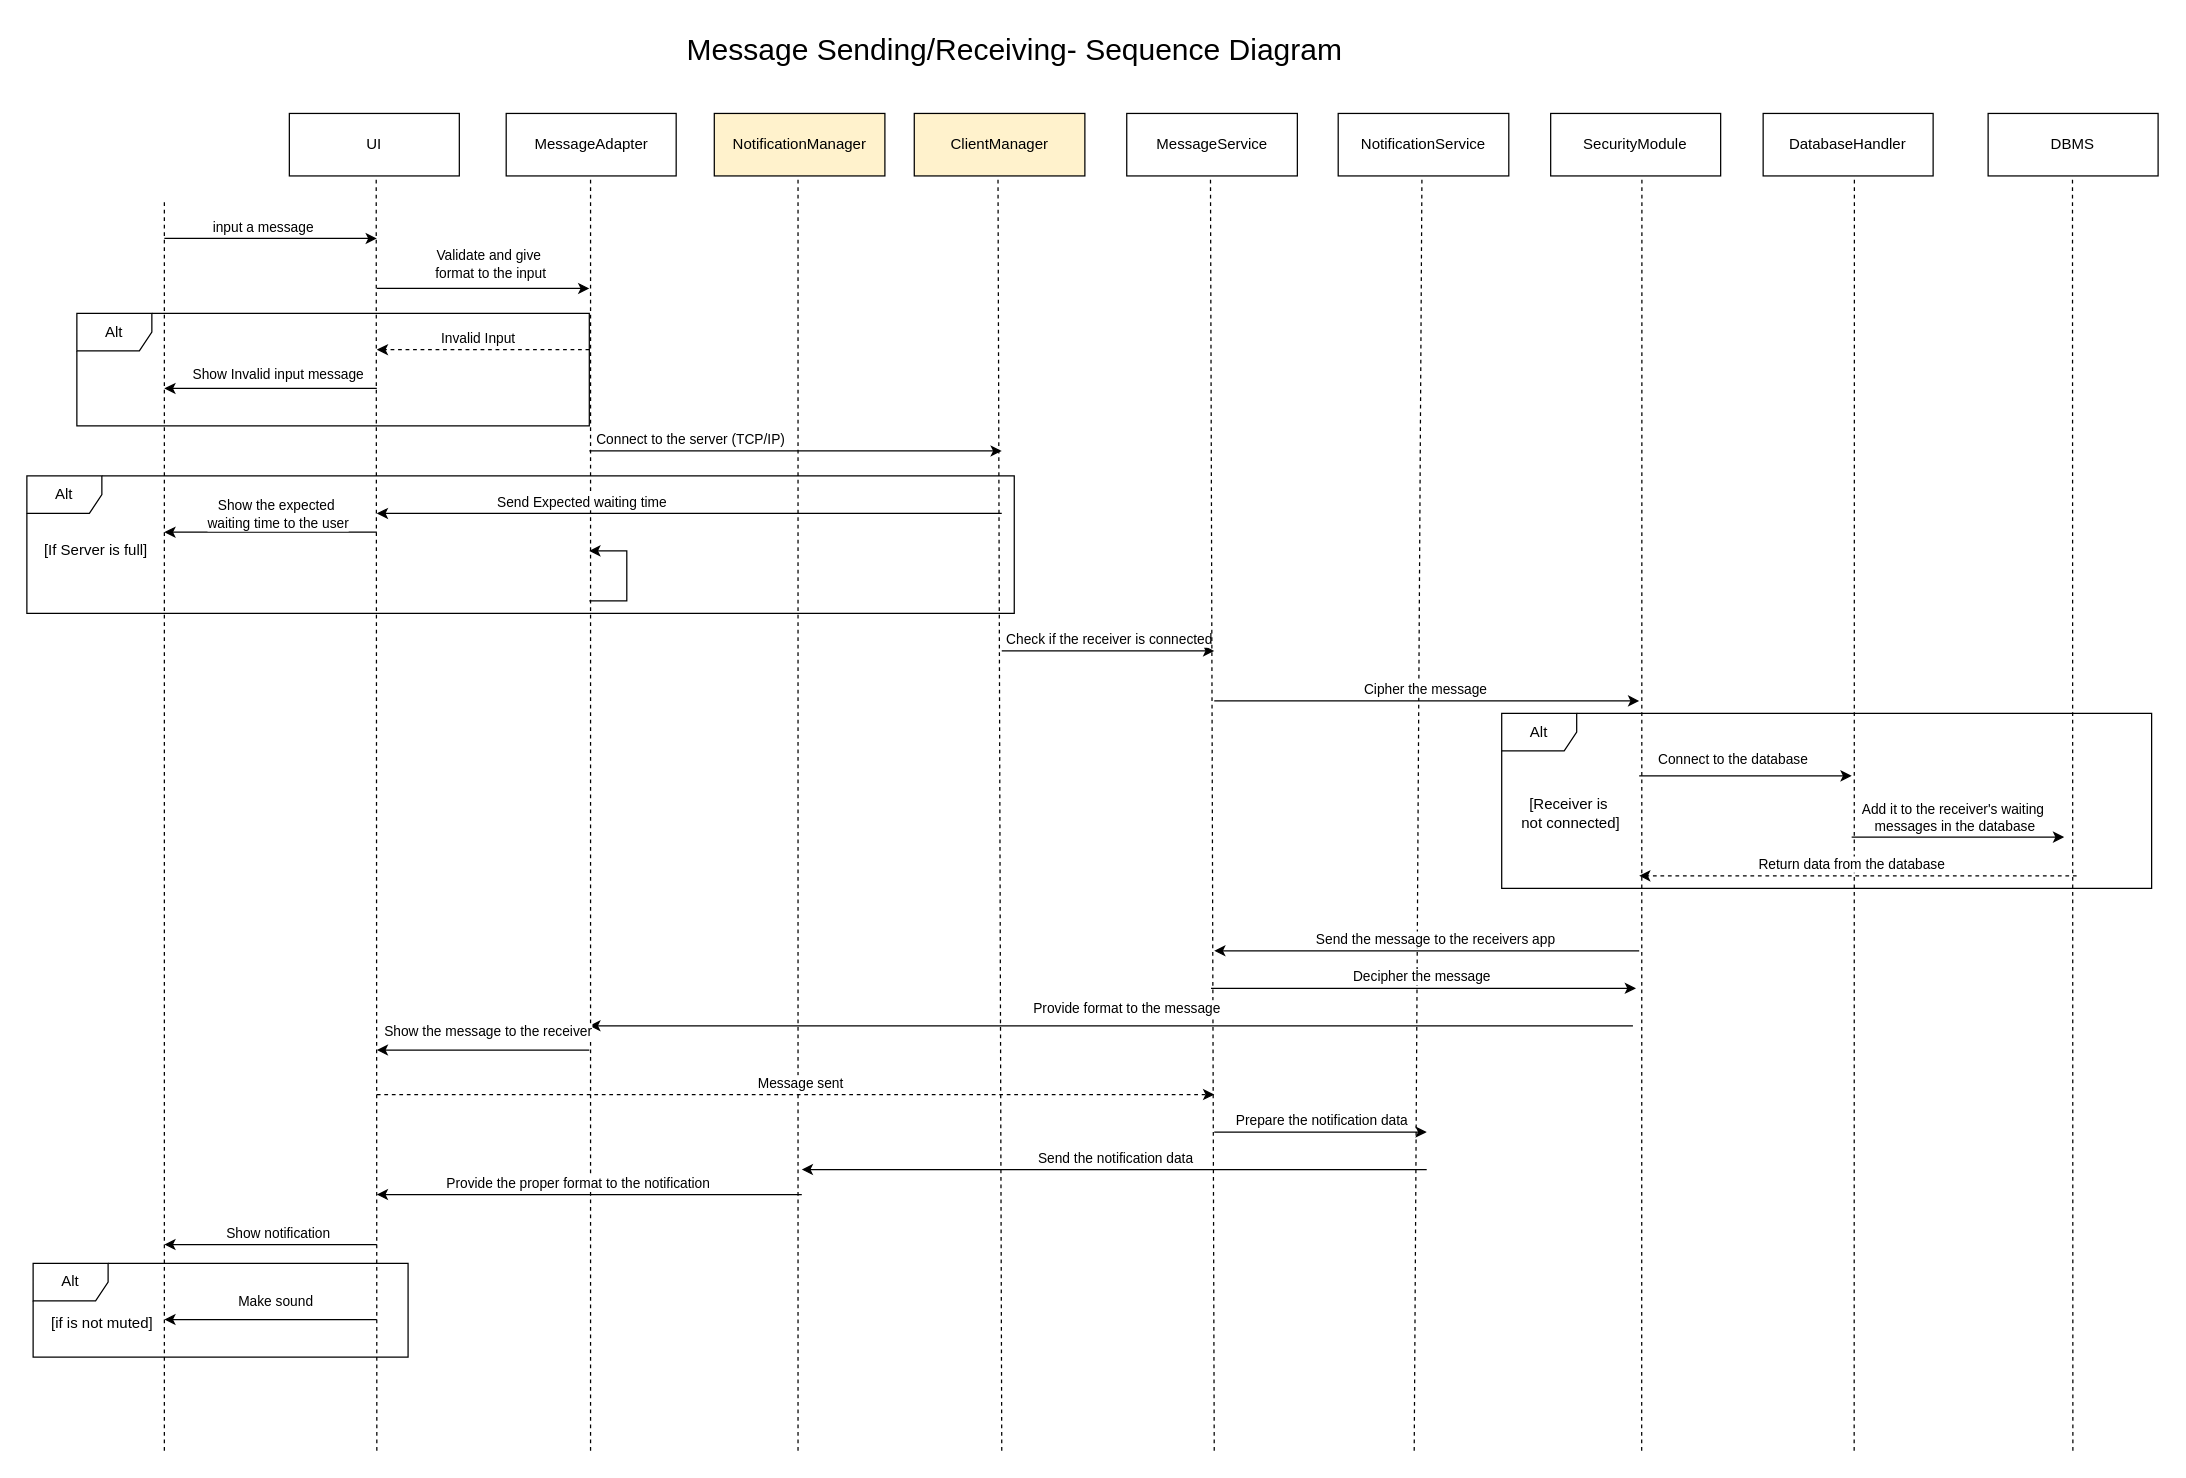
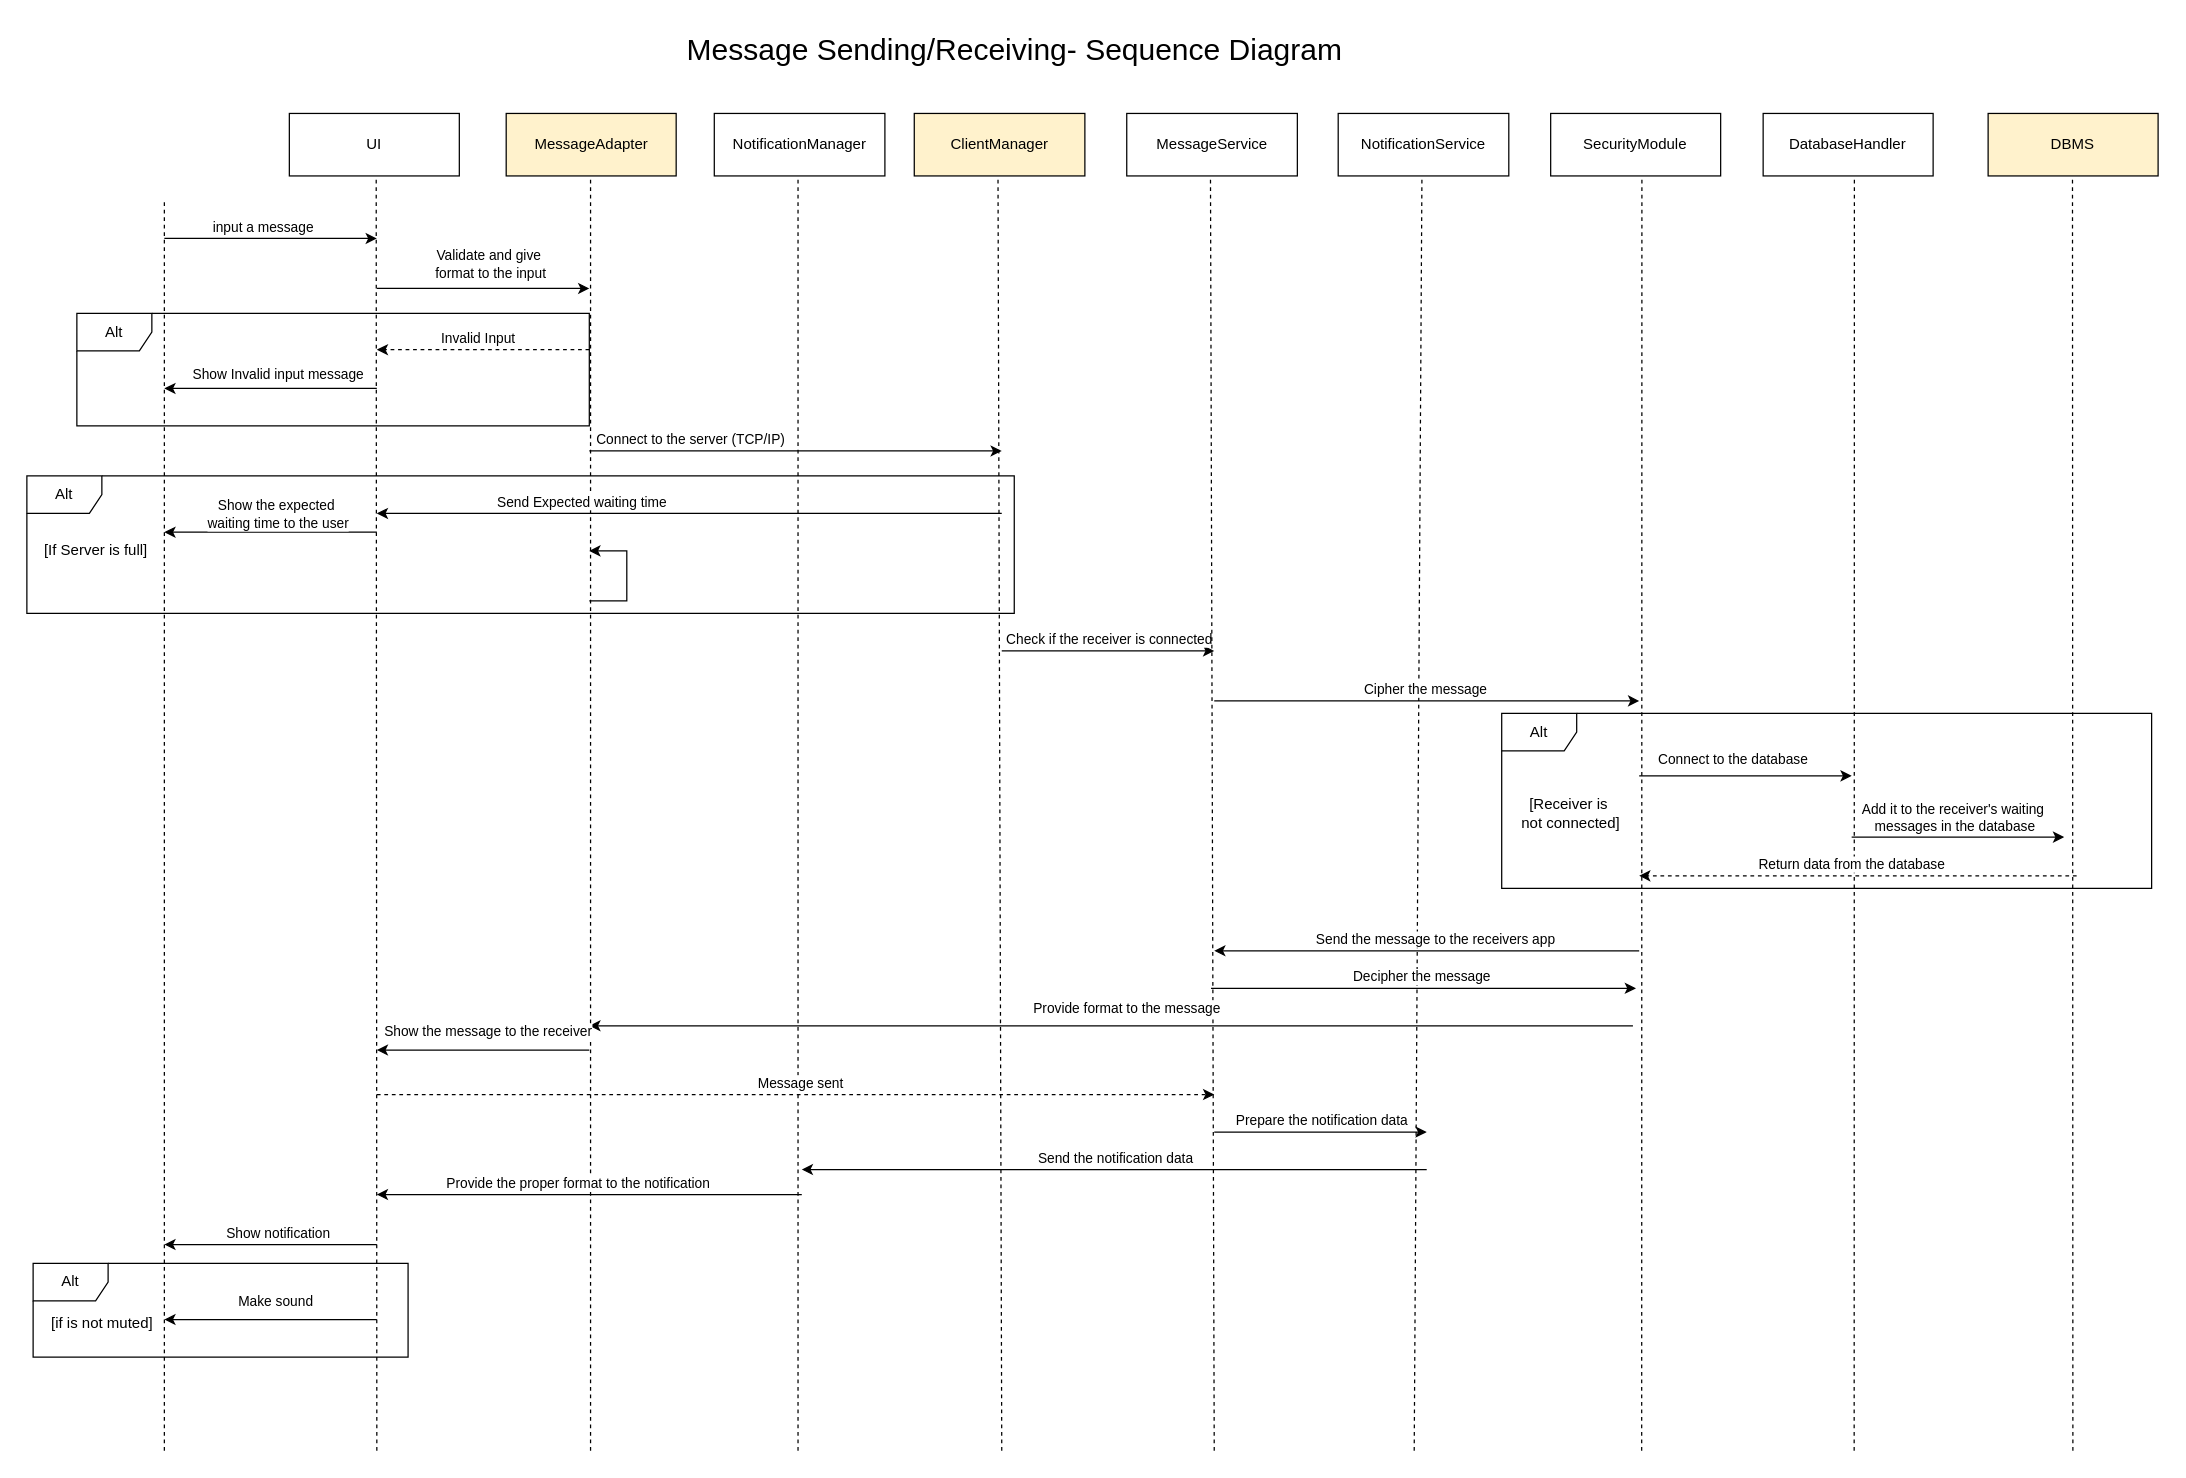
(591, 144) -> (591, 144)
(800, 144) -> (800, 144)
(2073, 144) -> (2073, 144)
